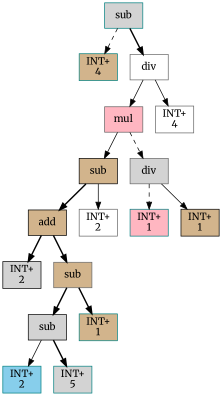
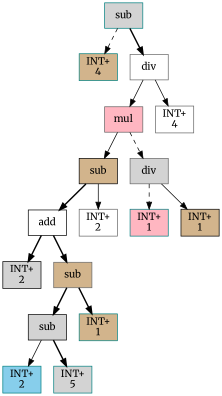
(47, 223) -> (47, 223)
